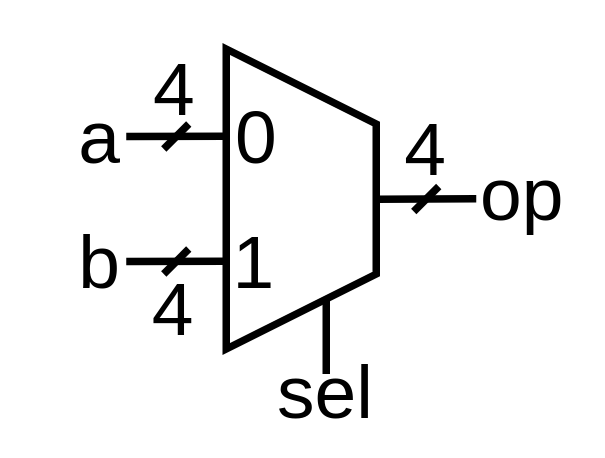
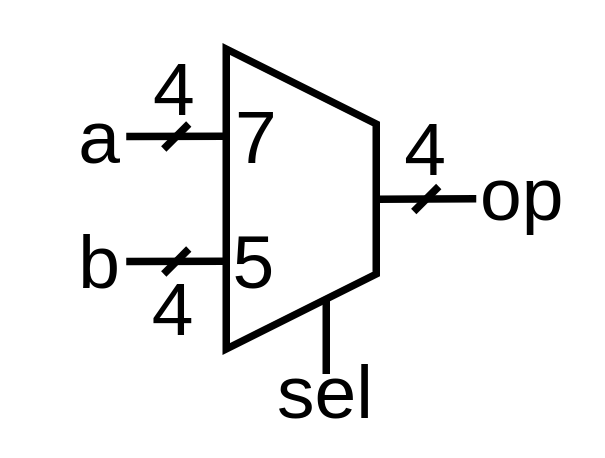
(257, 136) -> (257, 136)
(242, 261) -> (242, 261)
